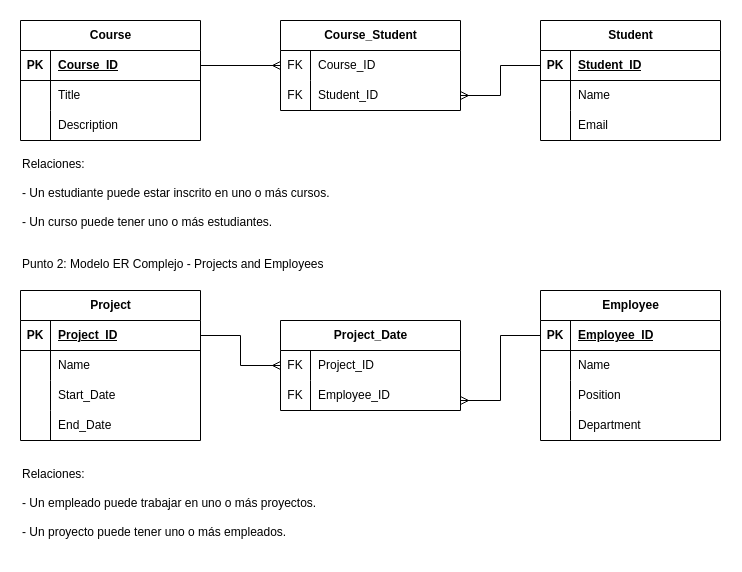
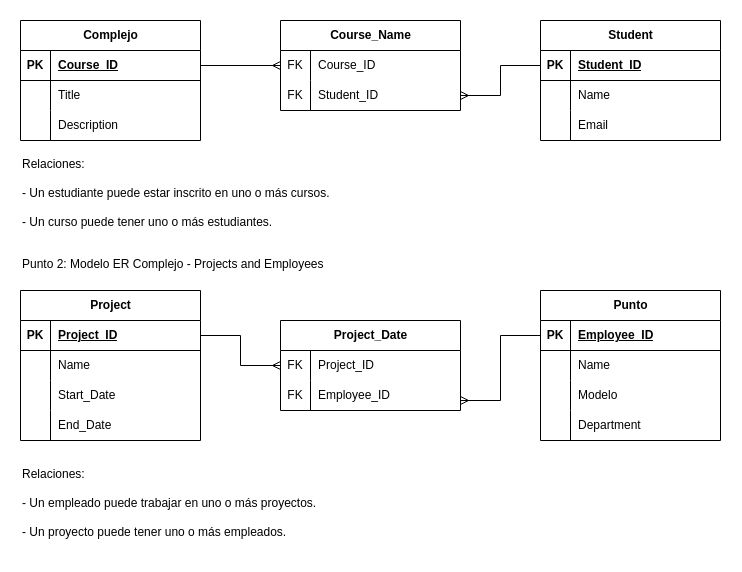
(111, 36) -> (111, 36)
(371, 36) -> (371, 36)
(631, 306) -> (631, 306)
(602, 396) -> (597, 396)
